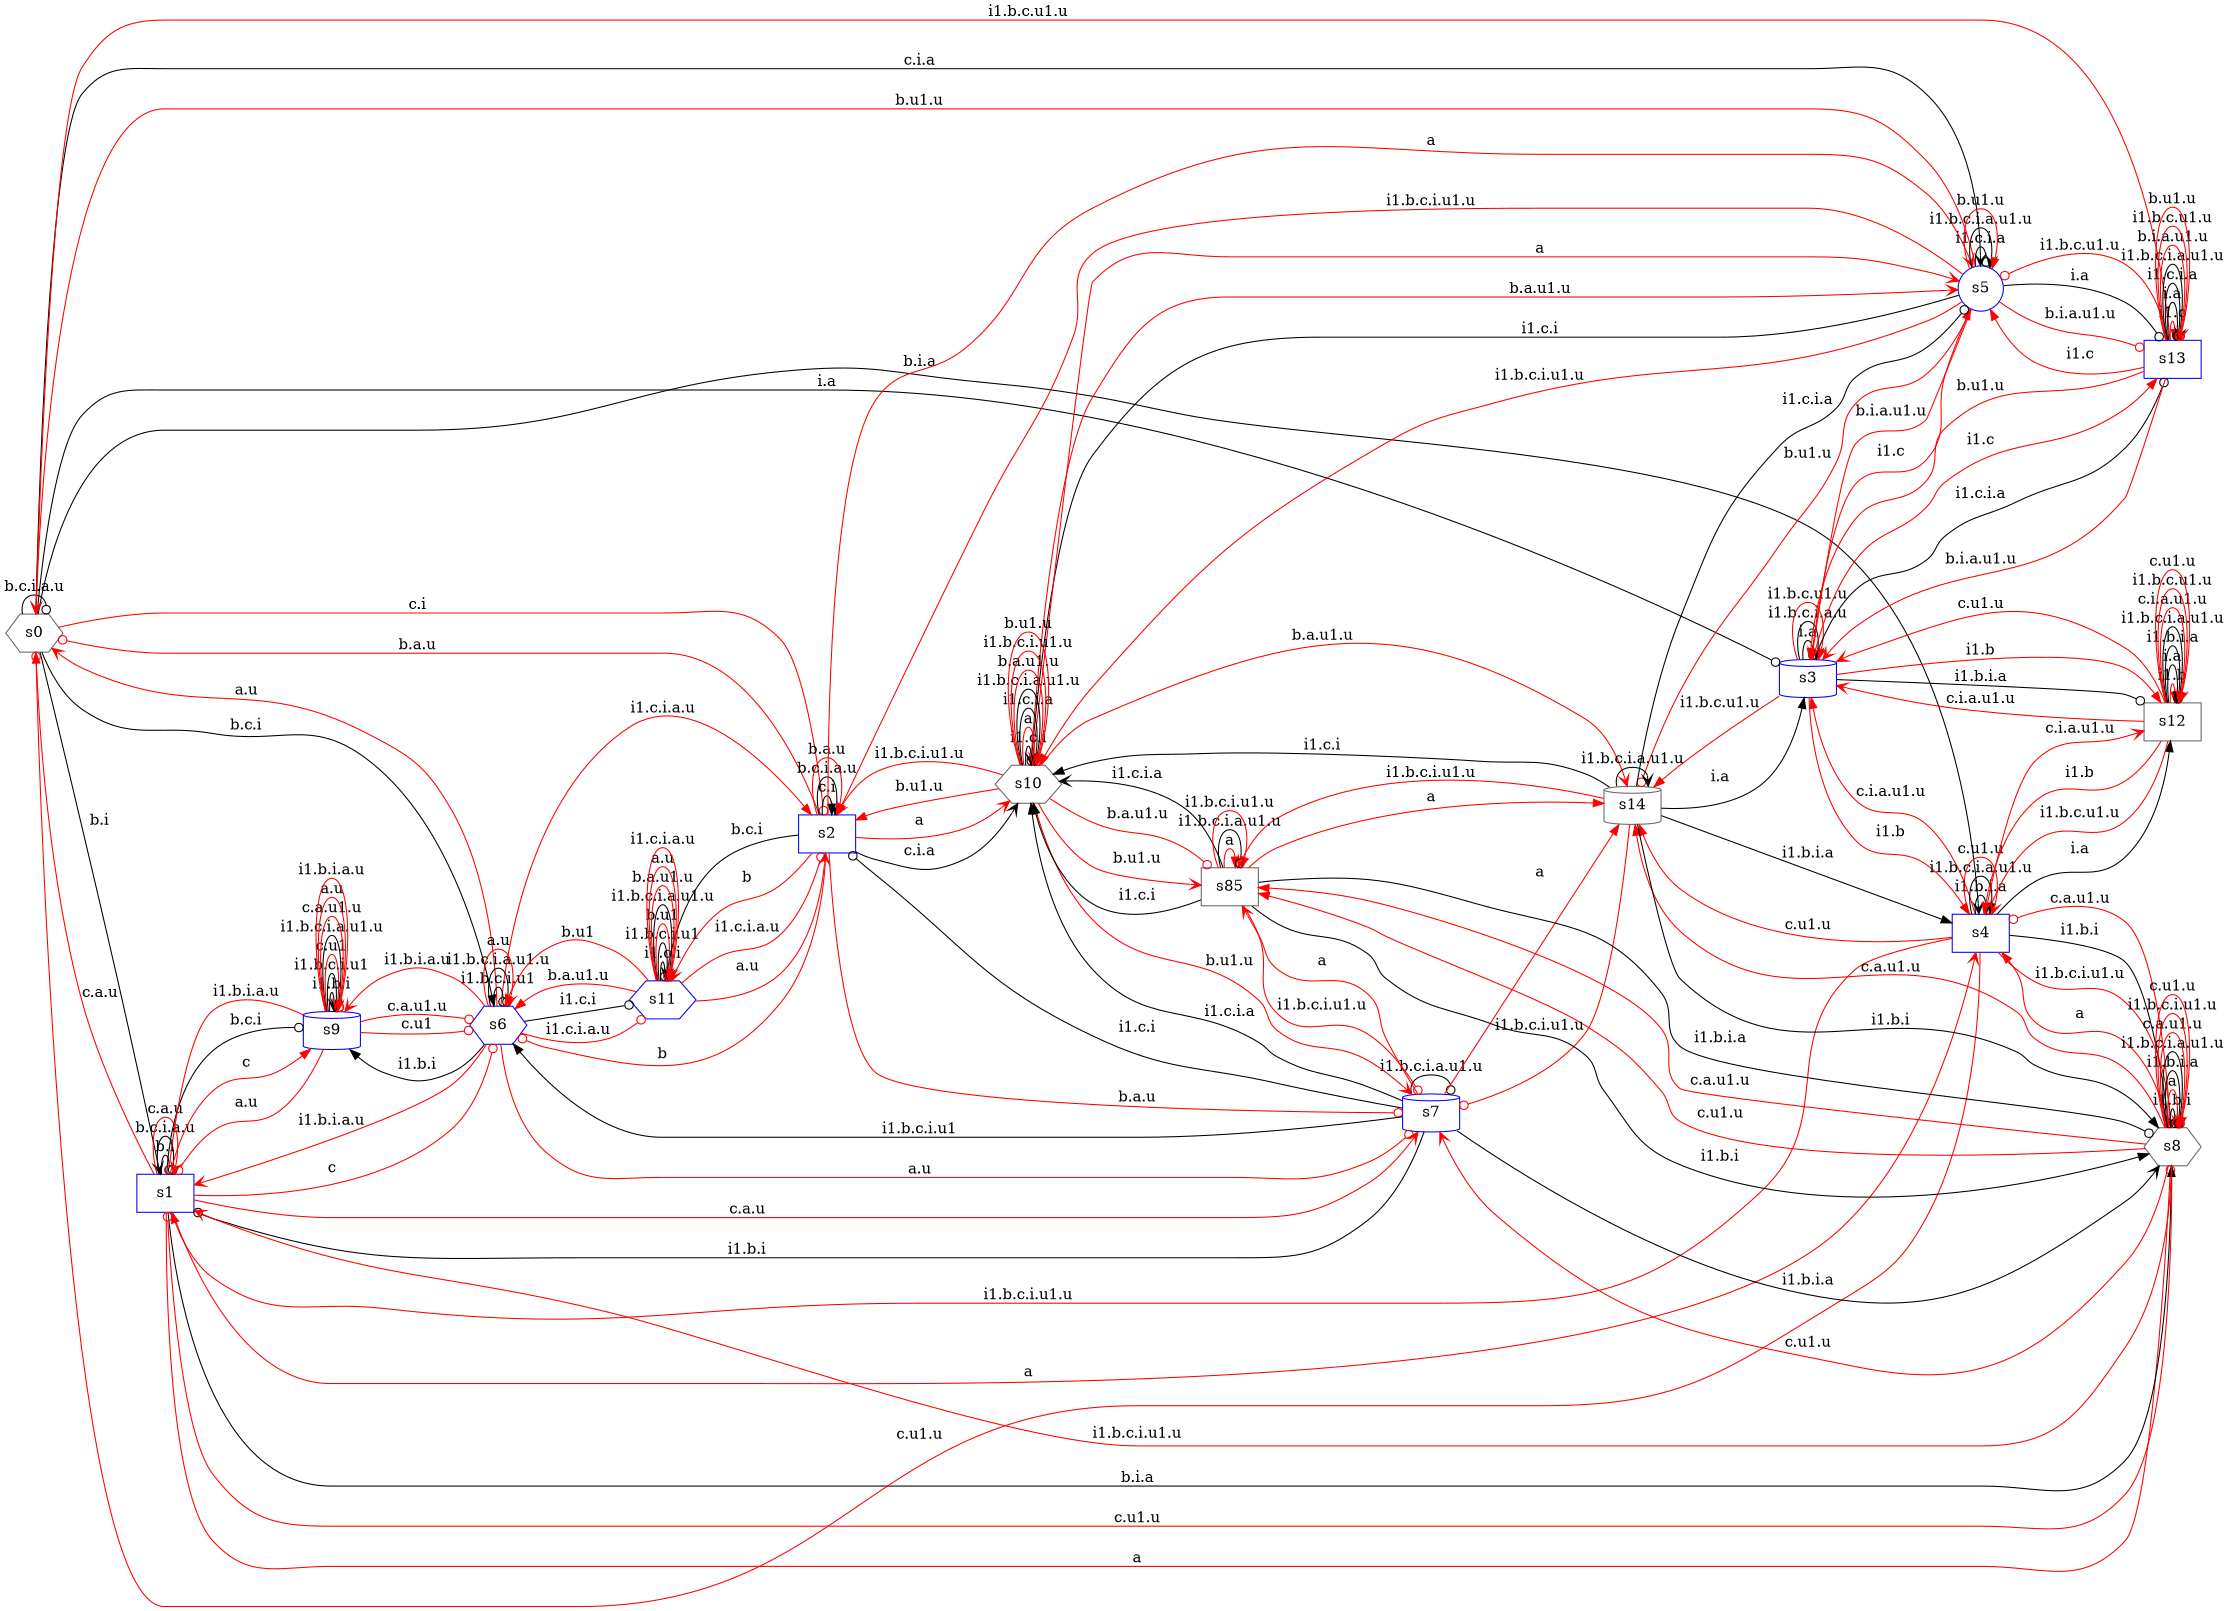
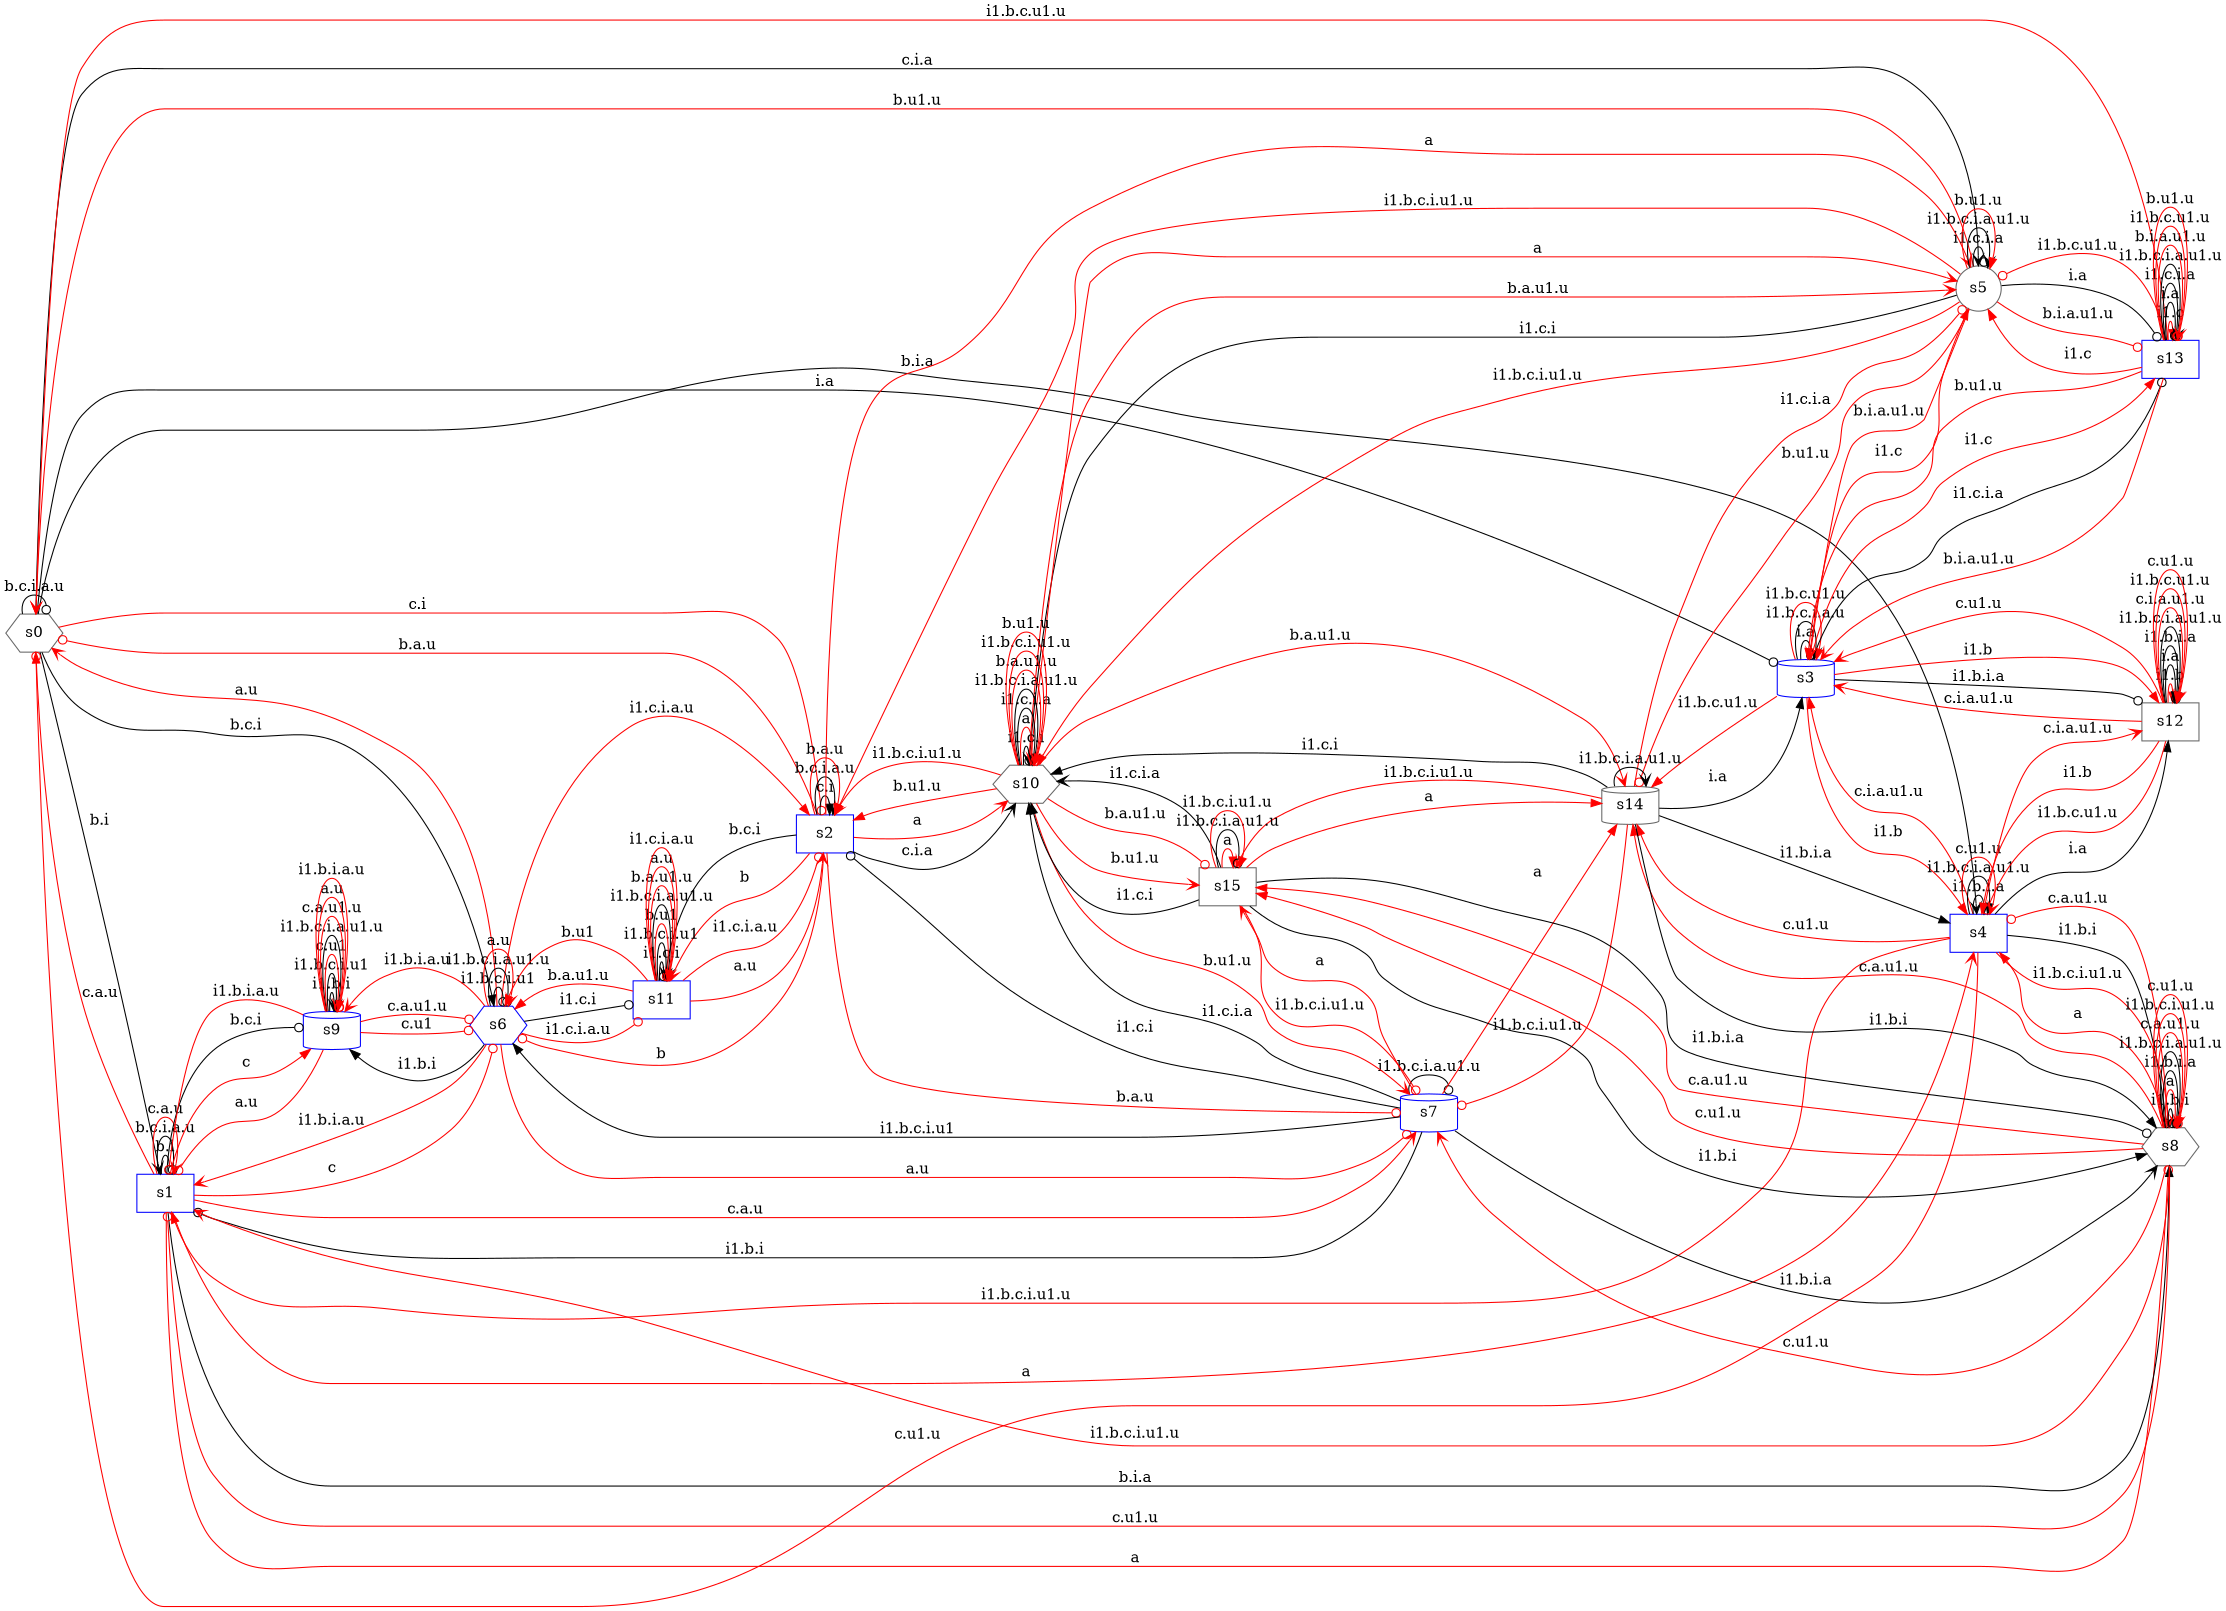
(1981, 289) -> (1979, 289)
(1726, 514) -> (1724, 514)
(1230, 887) -> (1228, 887)
(663, 1000) -> (662, 1000)
